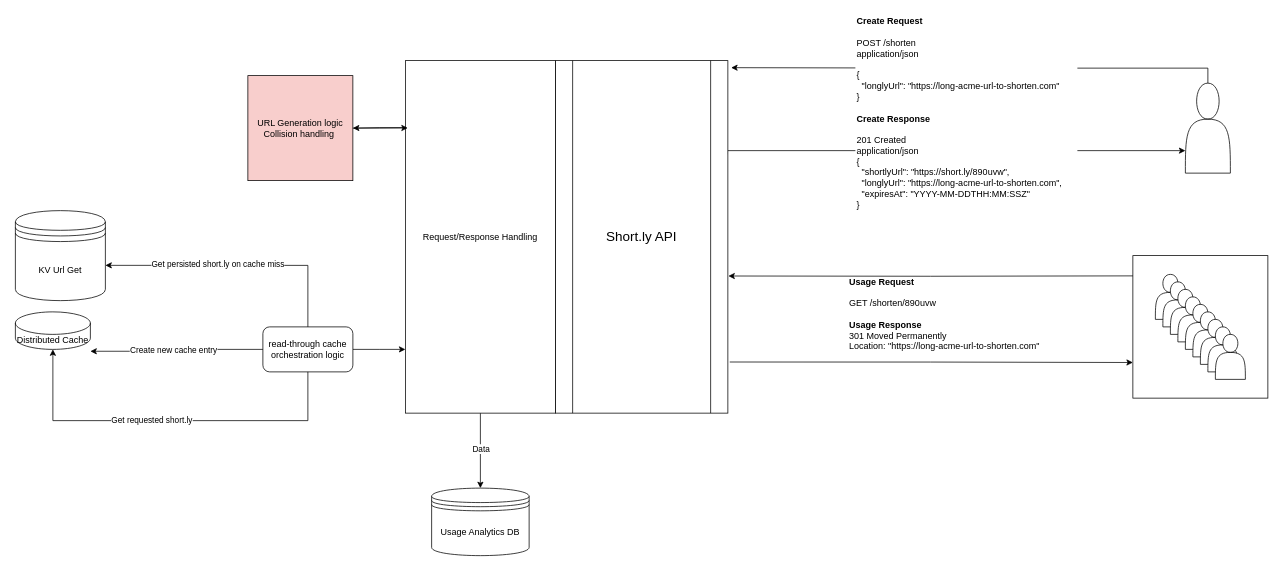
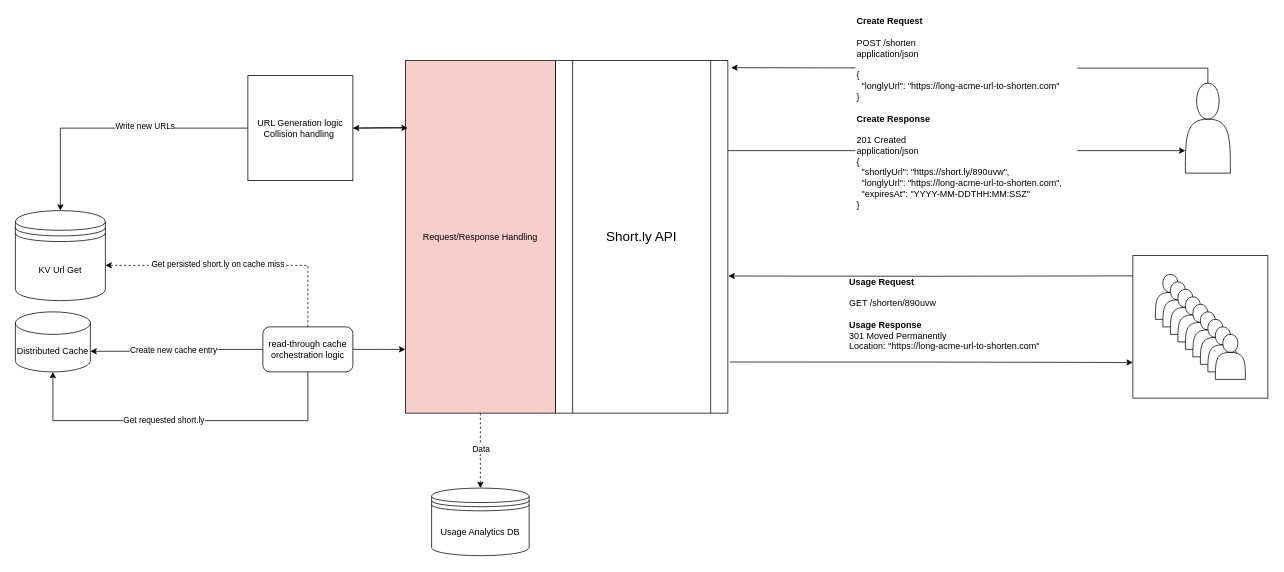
(300, 128) -> (300, 128)
none -> (60, 165)
(480, 237) -> (480, 237)
(308, 282) -> (308, 282)
(53, 330) -> (53, 342)
(480, 429) -> (480, 429)
